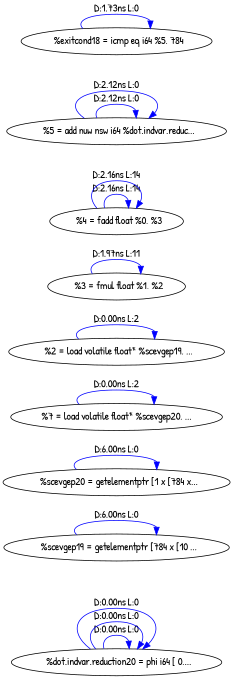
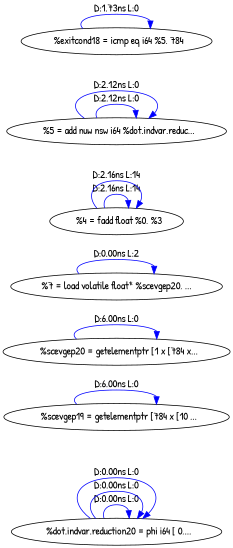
(117, 286) -> none
(117, 352) -> none
